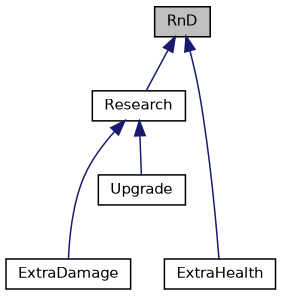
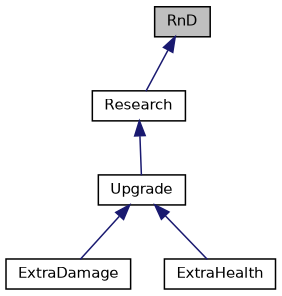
(208, 155) -> (186, 238)
(79, 191) -> (100, 238)
